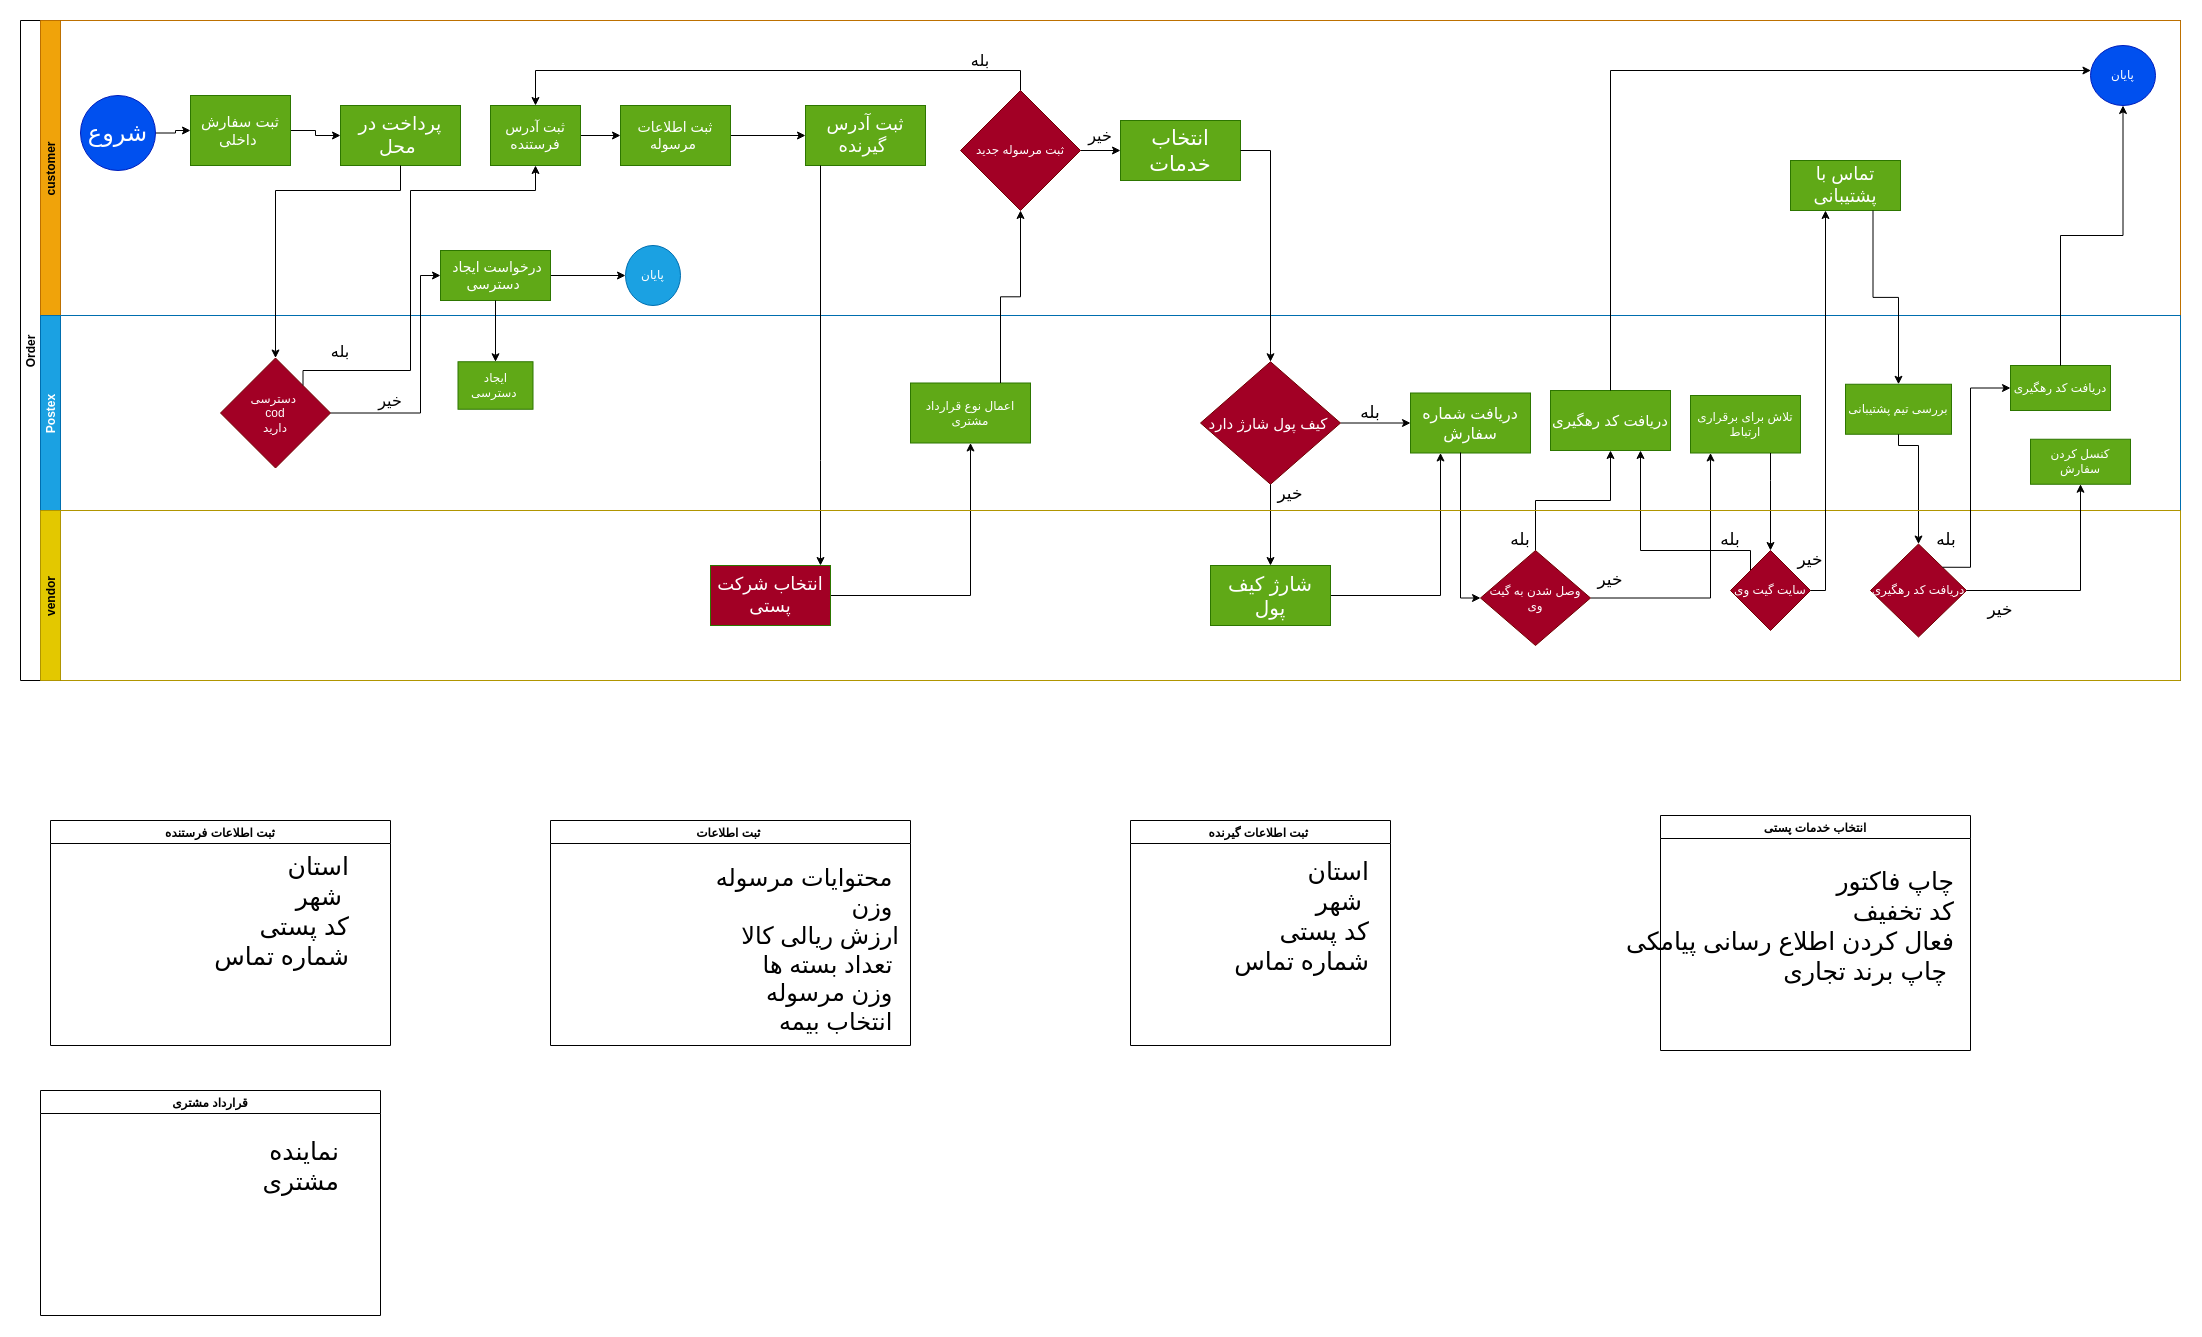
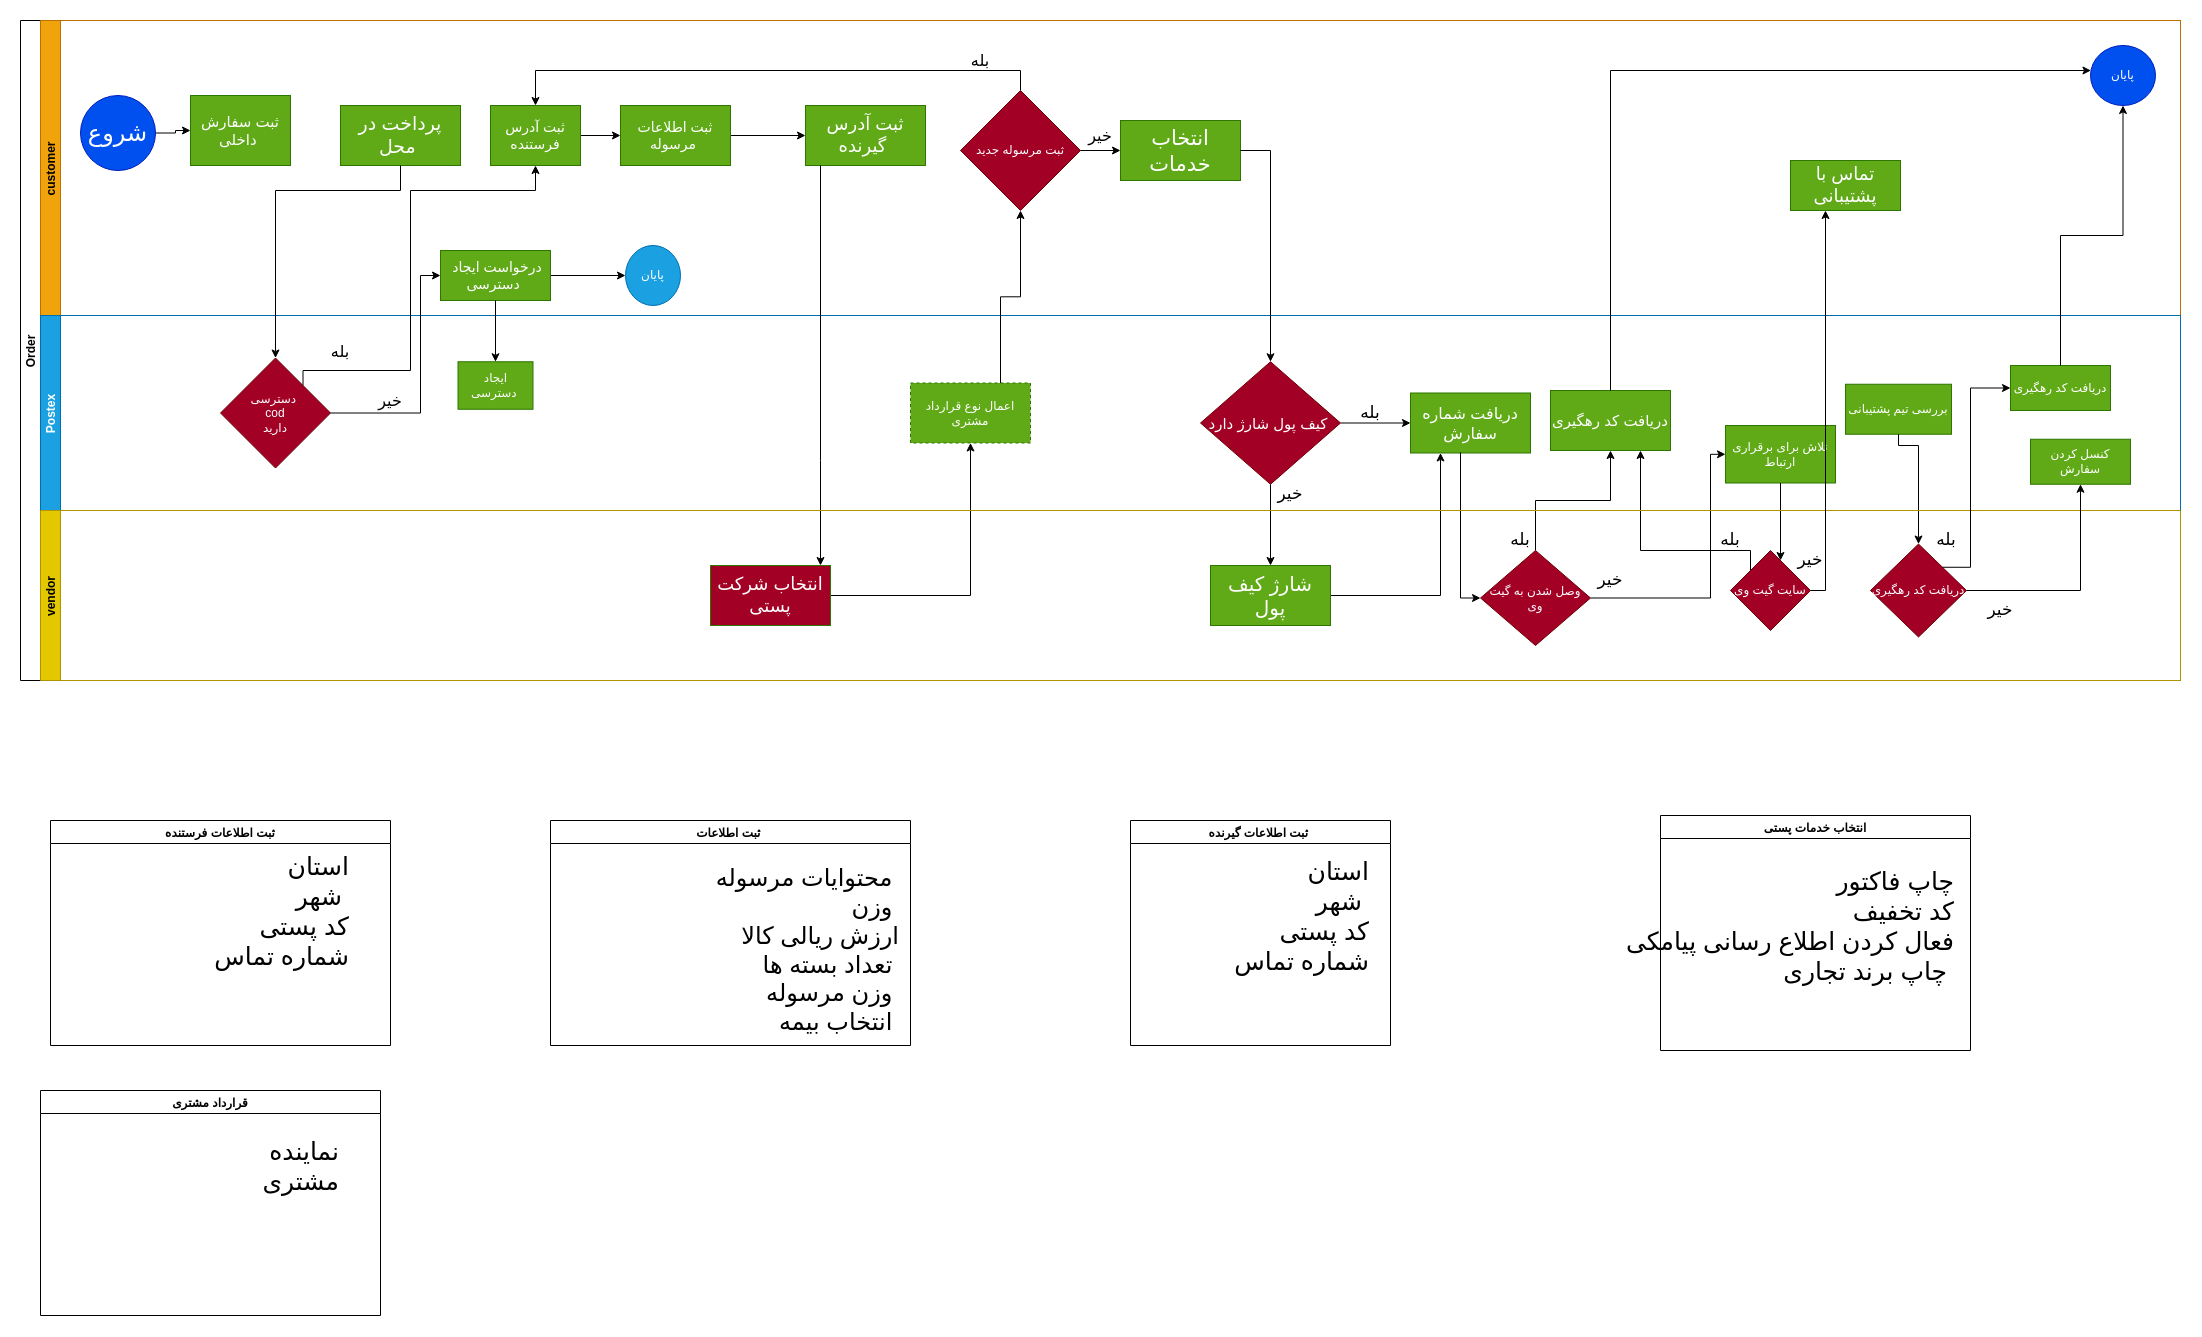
(315, 131) -> none
(1882, 297) -> none
(971, 413) -> (971, 413)
(1746, 424) -> (1781, 454)
